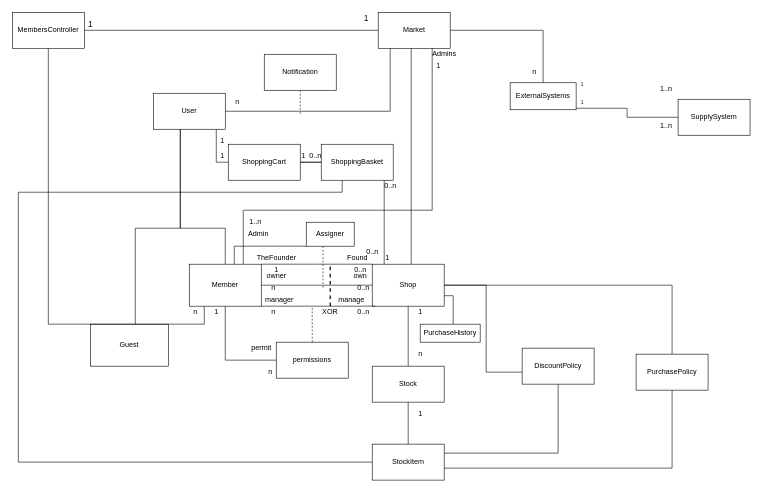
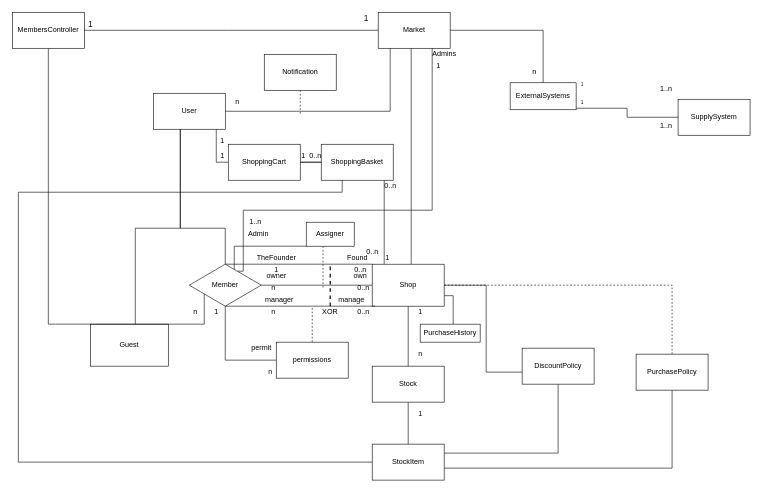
(225, 285) -> (225, 285)
(614, 285) -> (614, 285)
